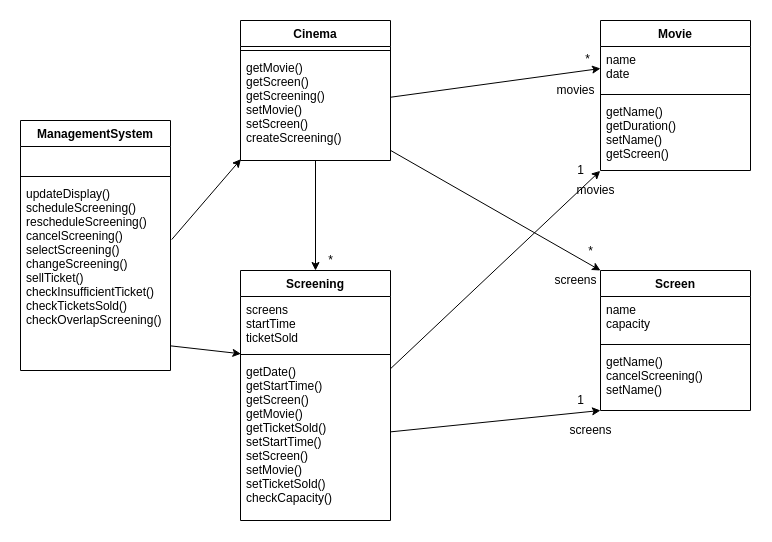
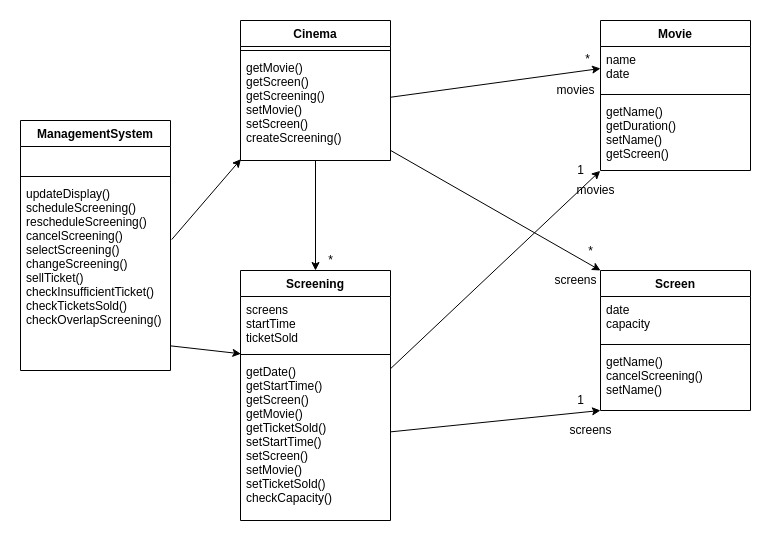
(619, 310) -> (619, 310)
